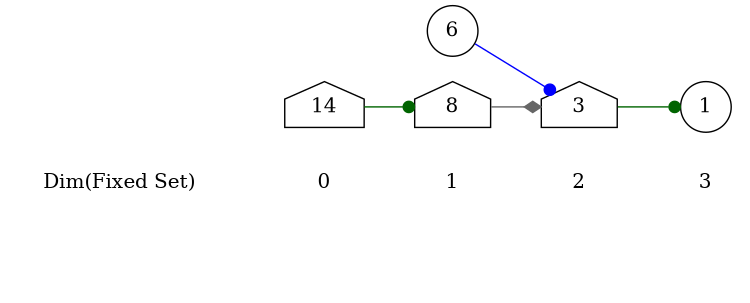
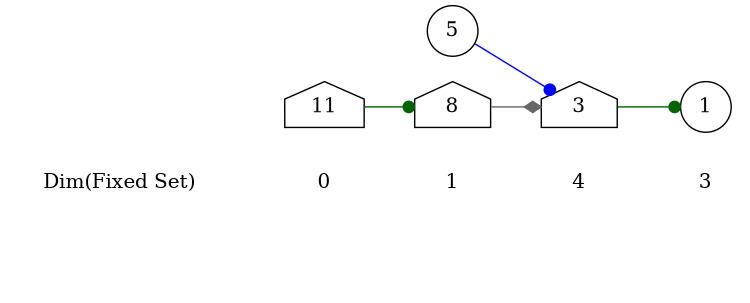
(453, 31) -> (453, 31)
(324, 107) -> (324, 107)
(579, 183) -> (579, 183)
